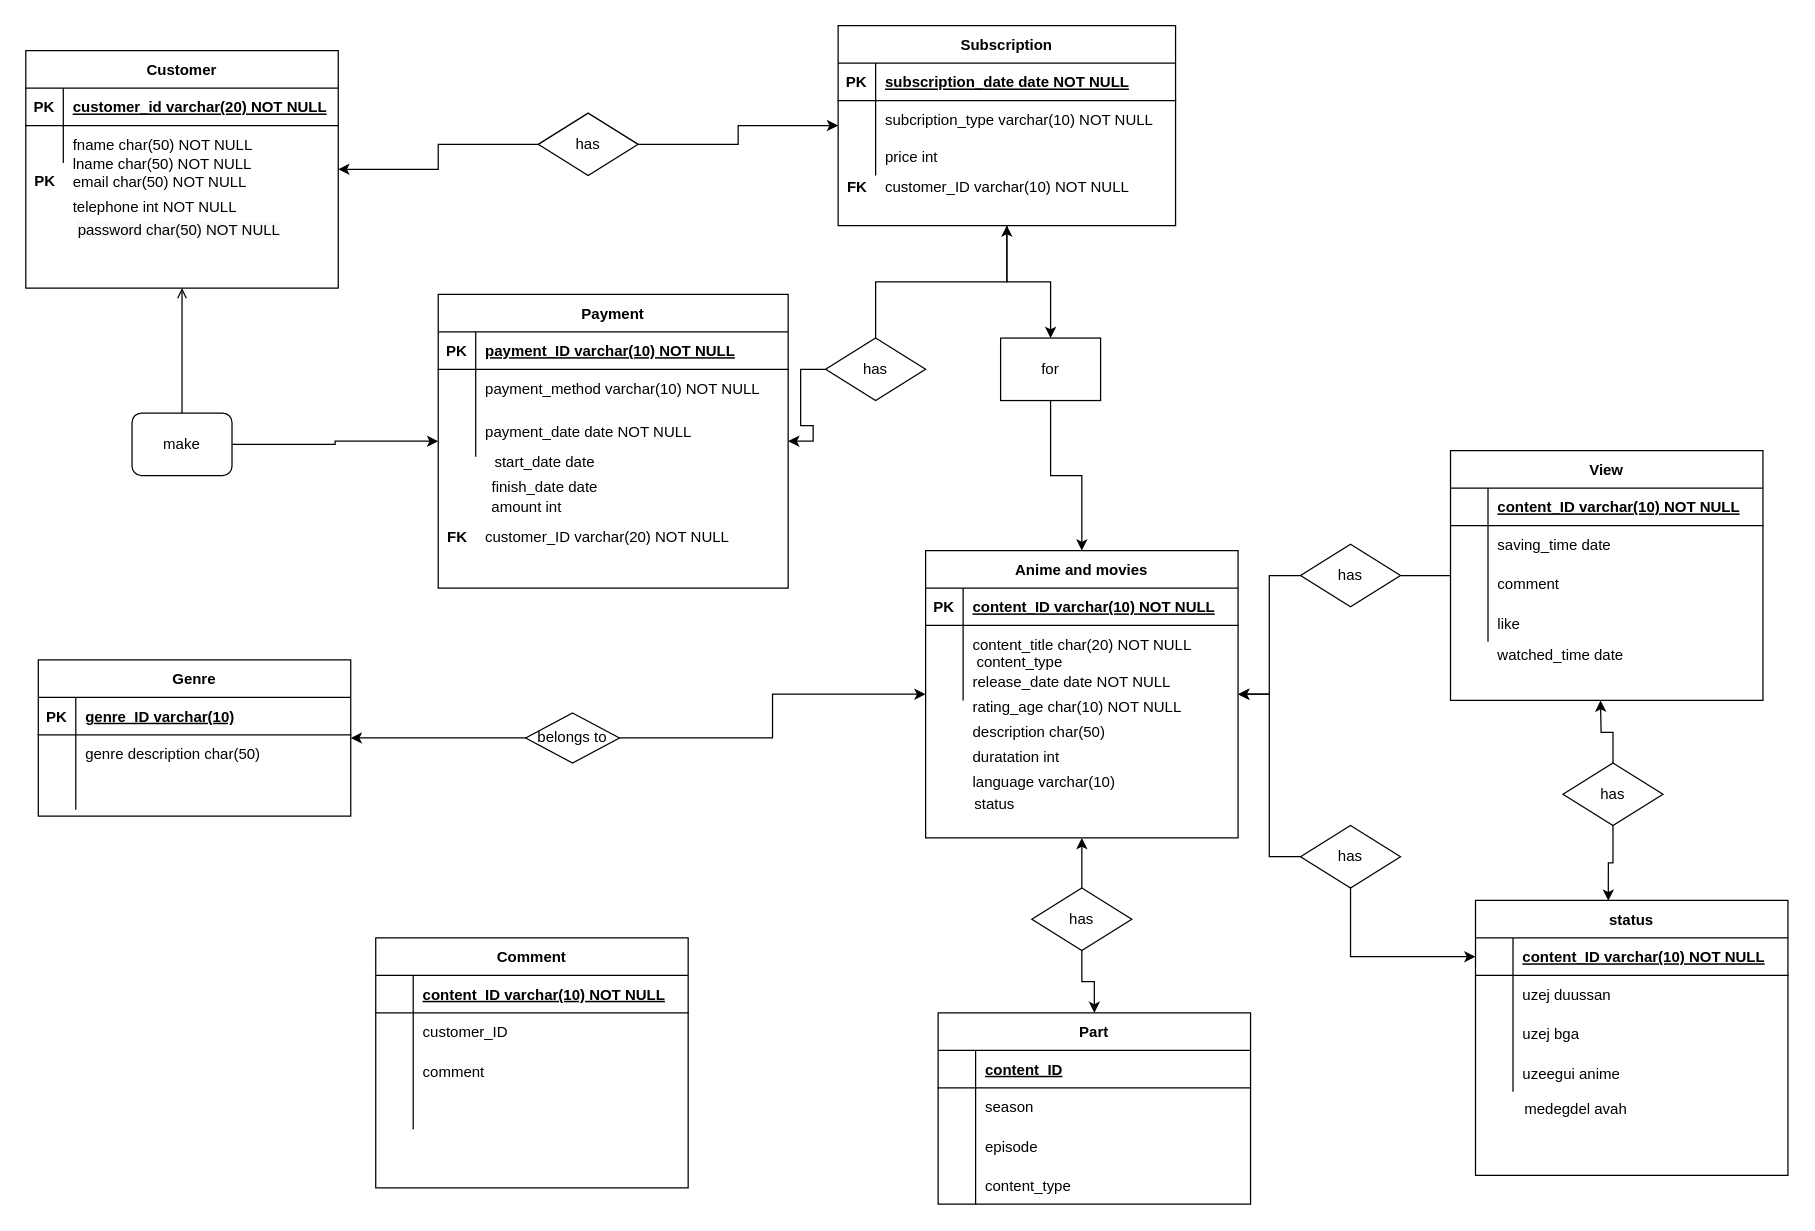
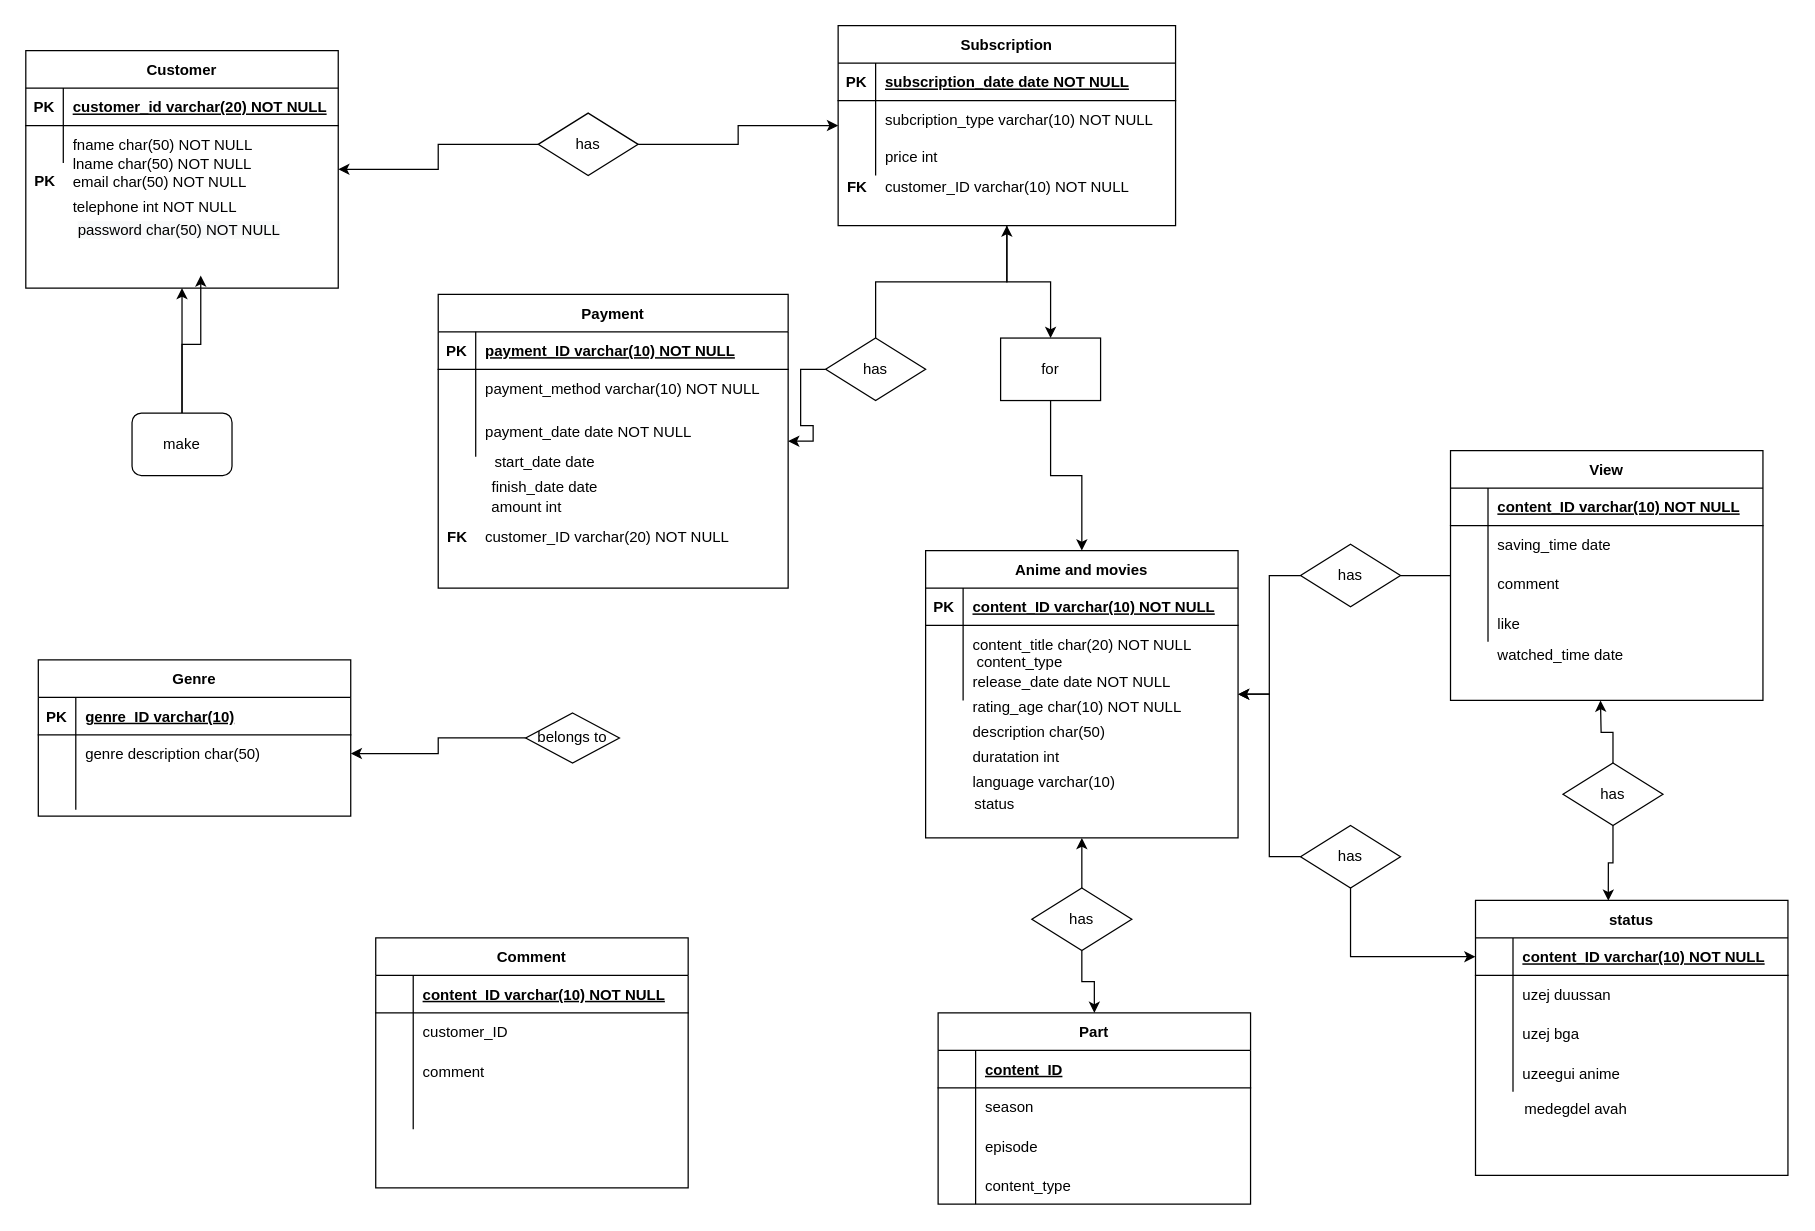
(182, 296) -> (182, 298)
(332, 444) -> (201, 323)
(773, 721) -> (405, 754)
(398, 738) -> none
